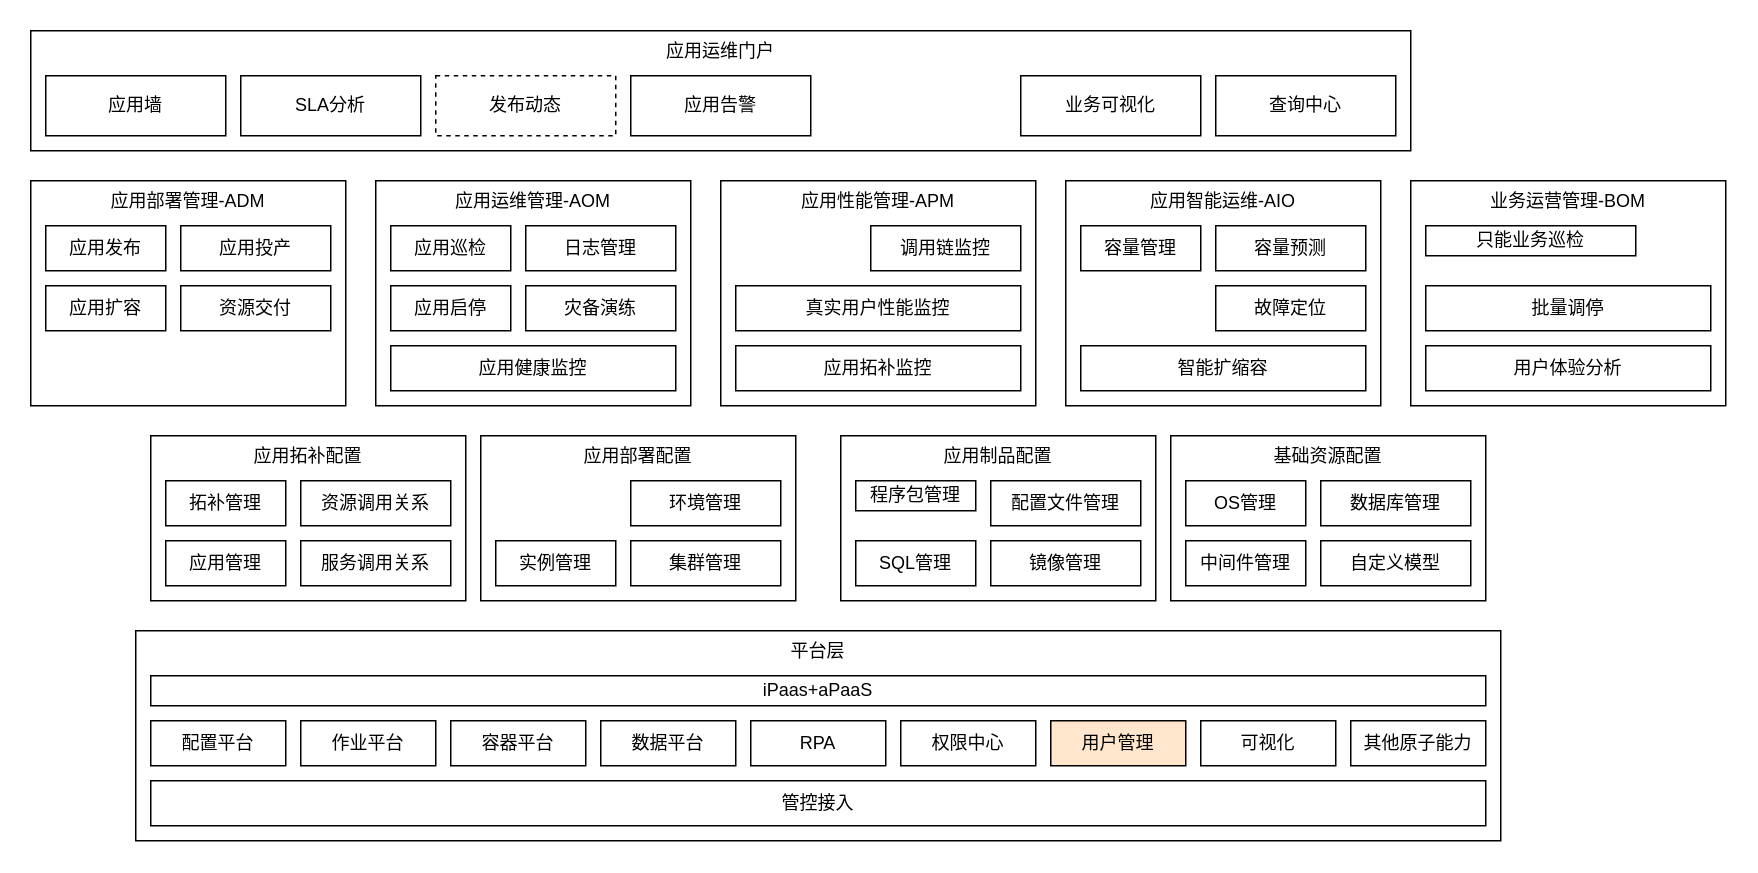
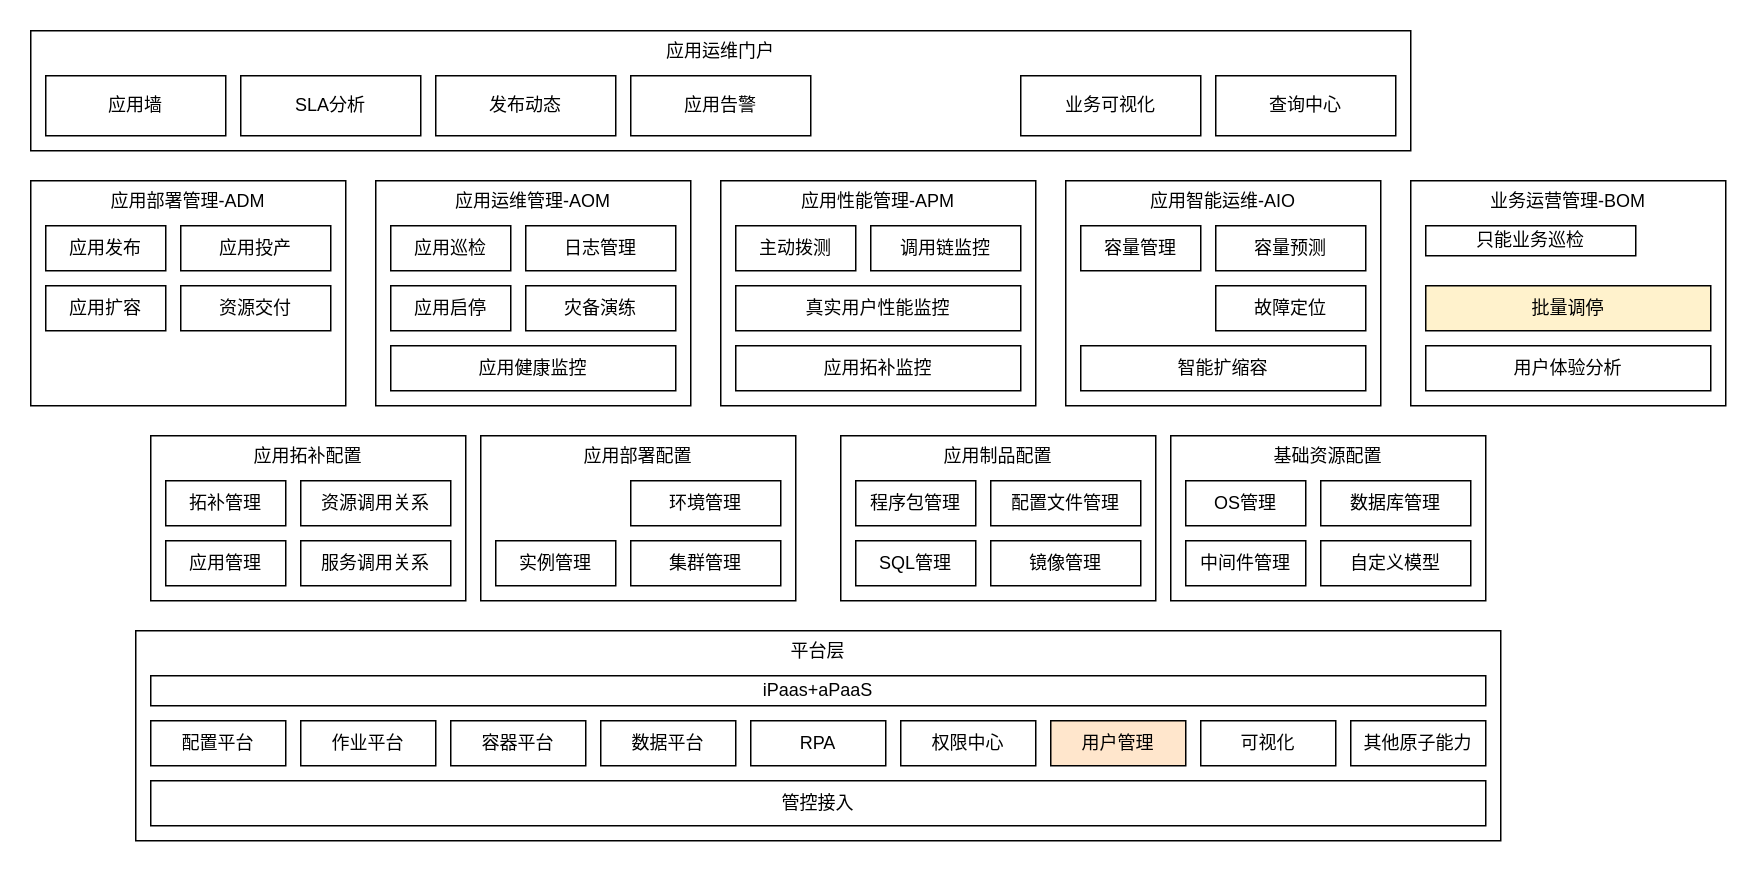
(526, 106) -> (526, 106)
none -> (796, 248)
(1568, 308) -> (1568, 308)
(916, 496) -> (916, 503)
